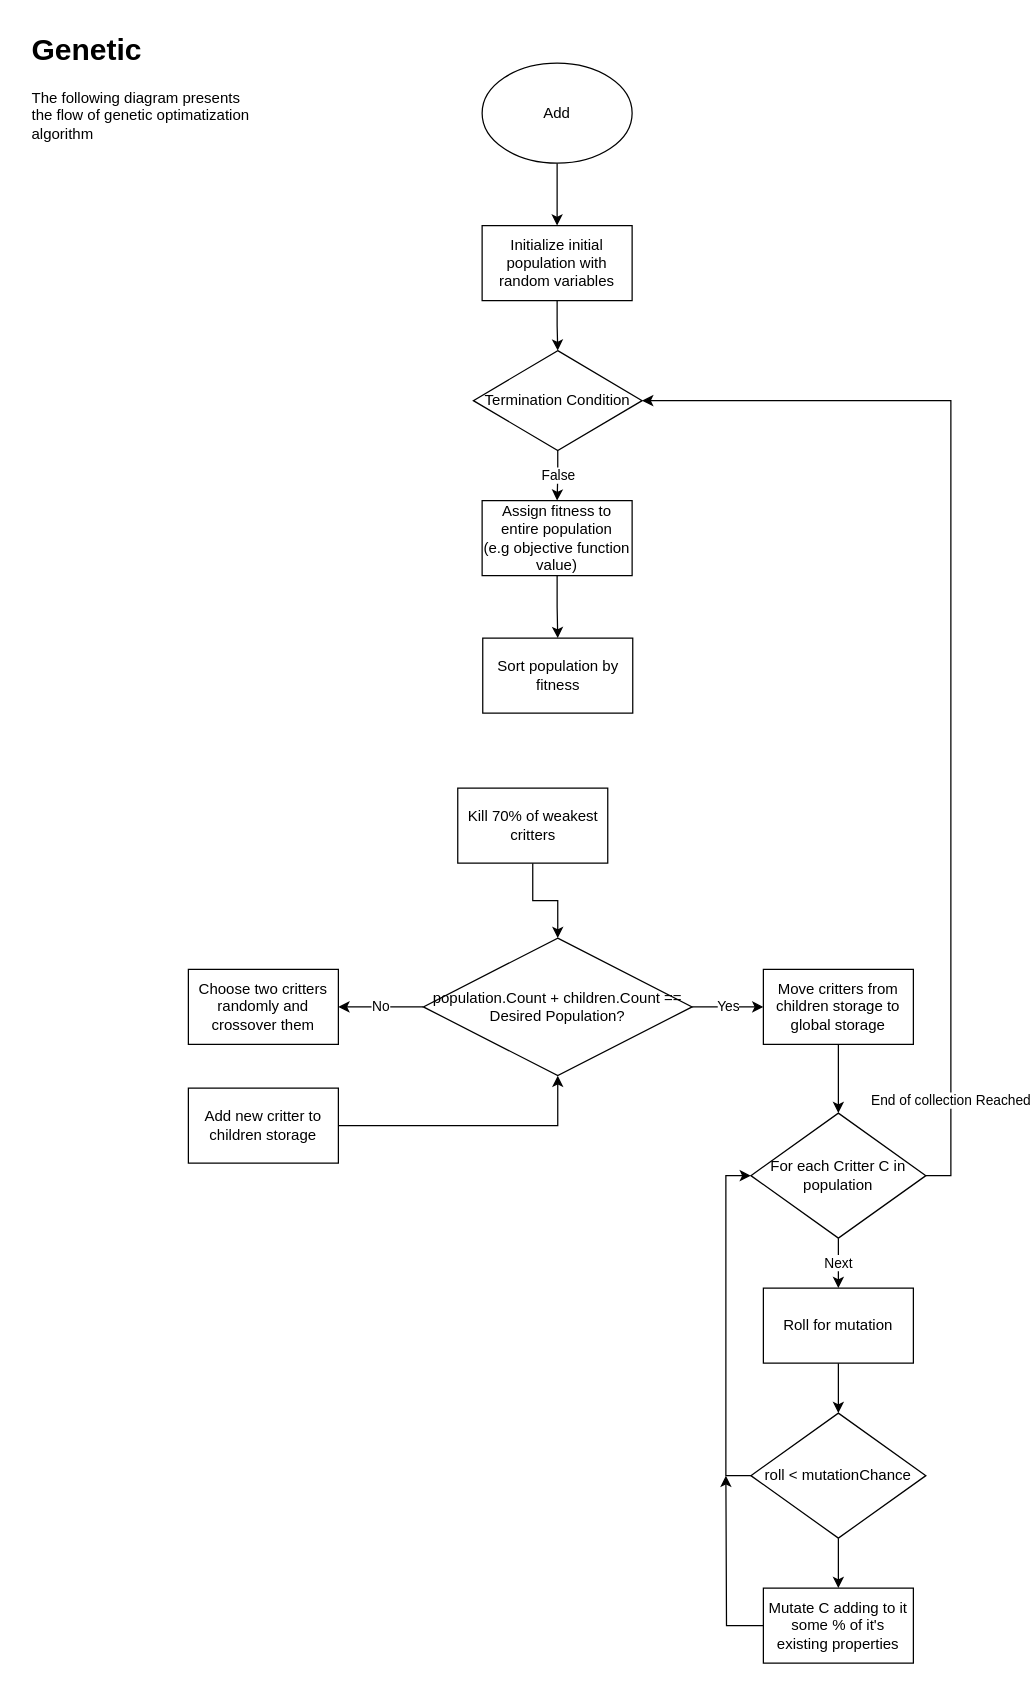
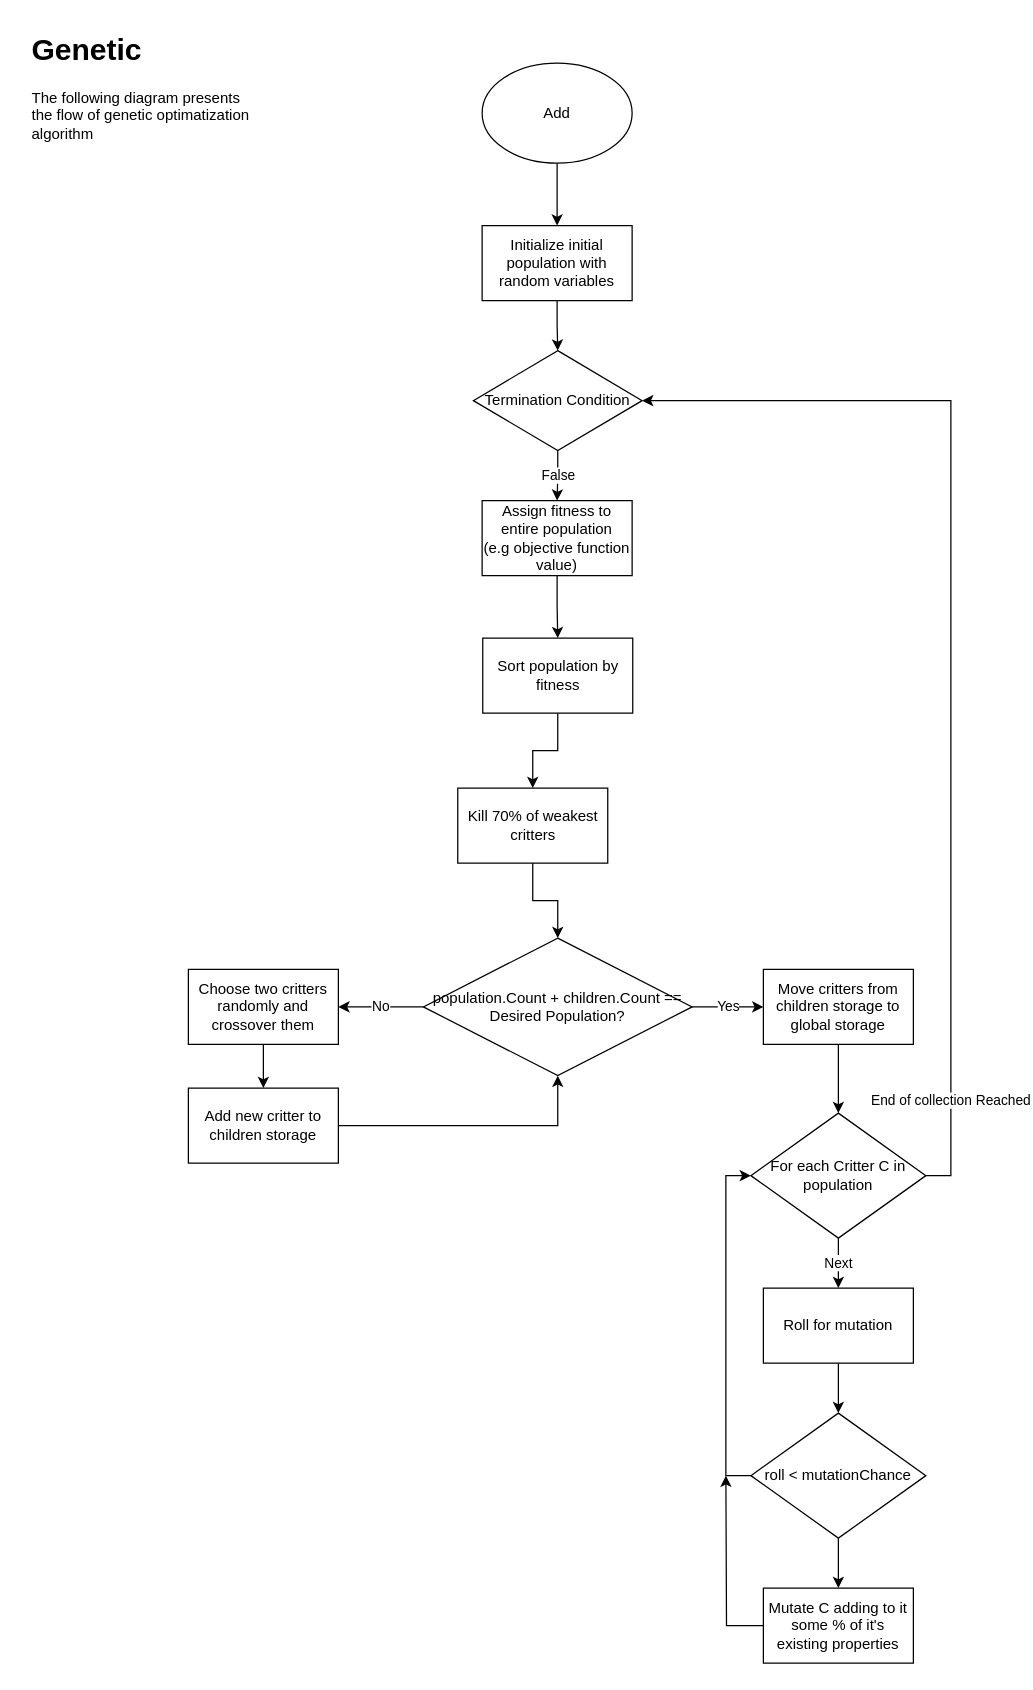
none -> (550, 751)
none -> (263, 1068)
